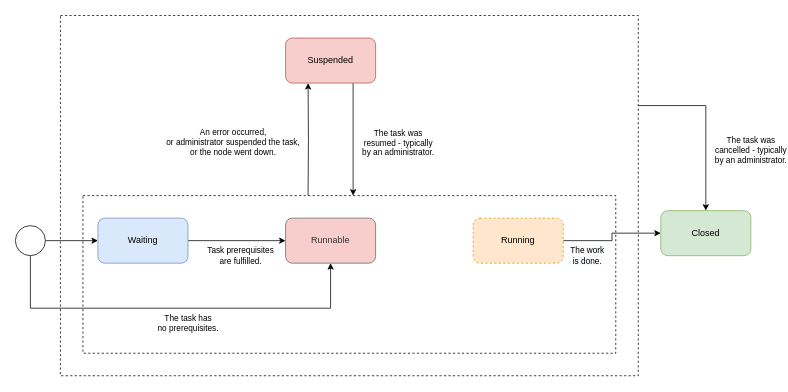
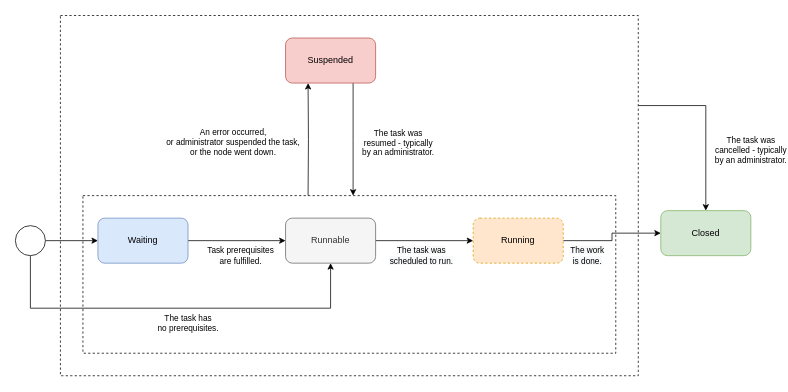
(330, 240) -> (330, 240)
none -> (422, 240)
